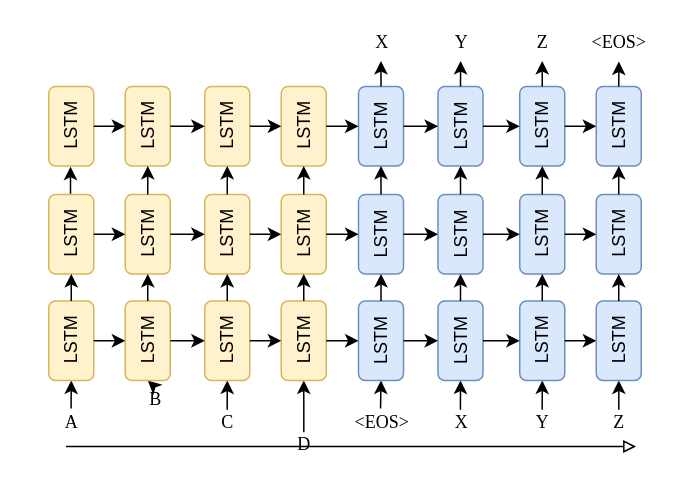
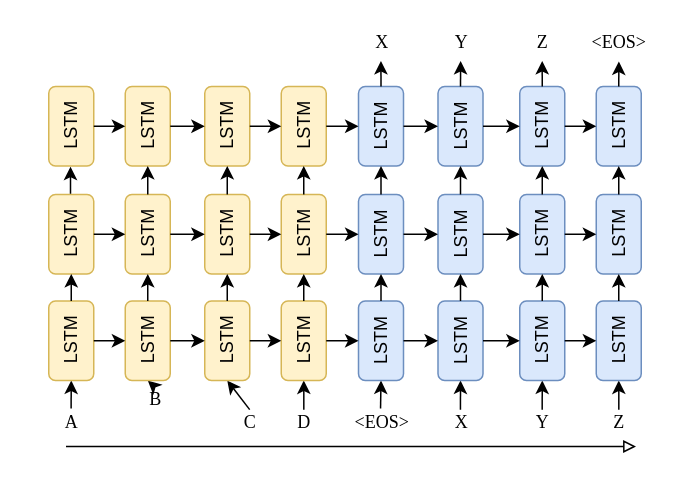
(227, 425) -> (250, 425)
(304, 447) -> (304, 425)
